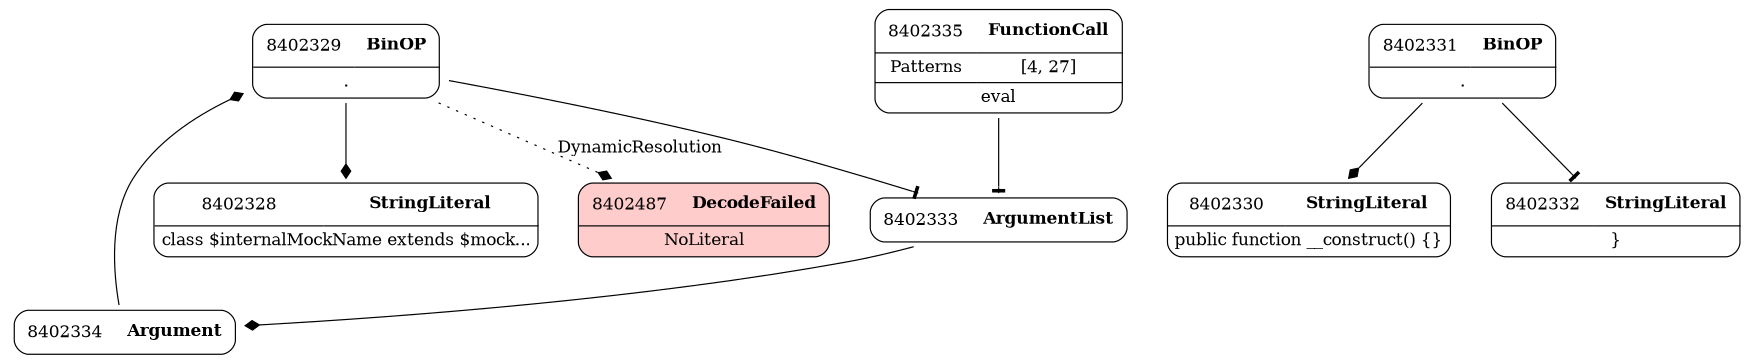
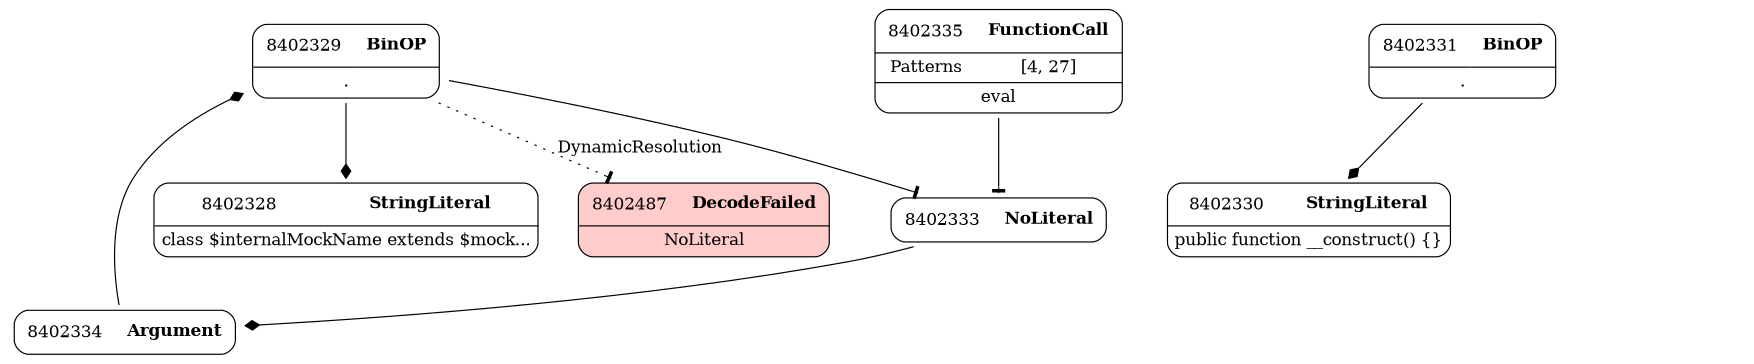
(522, 139) -> (522, 139)
(1049, 219) -> (1049, 219)
(1616, 220) -> none
